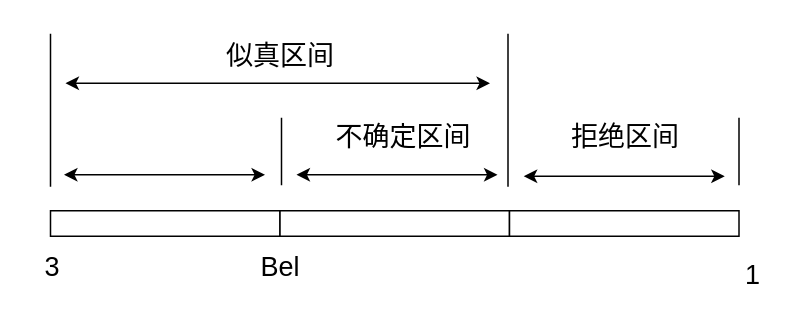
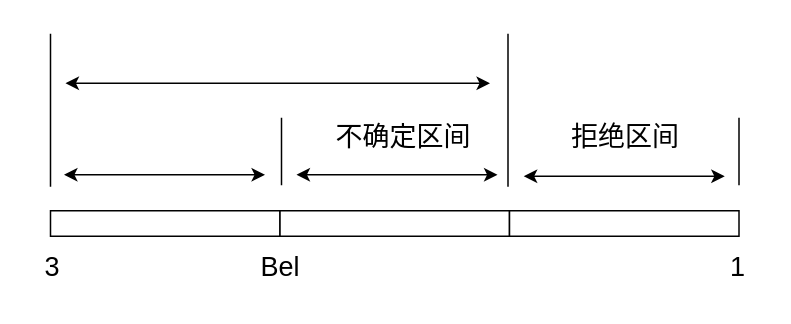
(280, 56) -> none
(752, 275) -> (737, 267)
